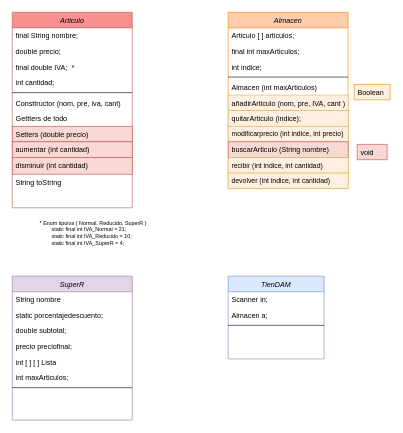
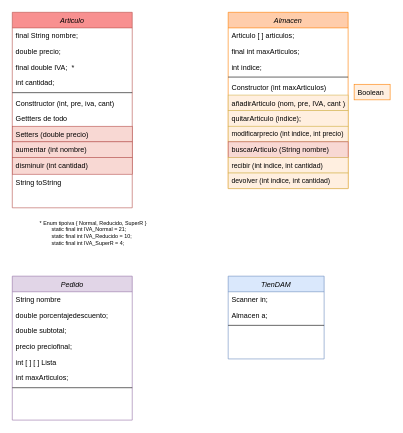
(278, 88) -> (287, 88)
(77, 103) -> (76, 103)
(58, 150) -> (55, 150)
(372, 152) -> none
(72, 284) -> (72, 284)
(67, 316) -> (67, 316)
